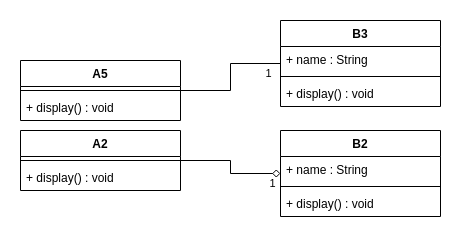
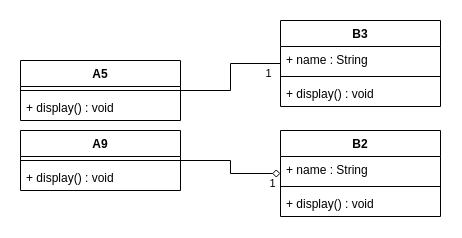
(100, 144) -> (100, 144)
